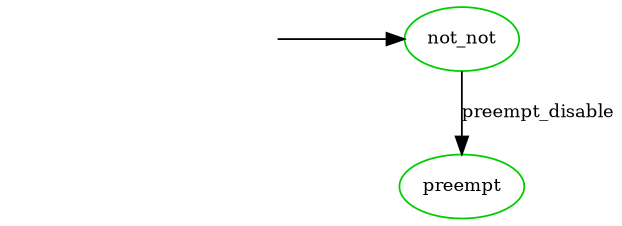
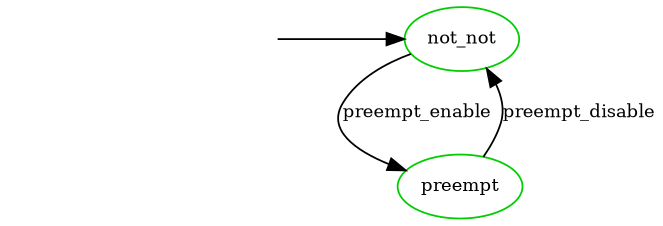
(538, 113) -> (417, 113)
none -> (501, 122)
